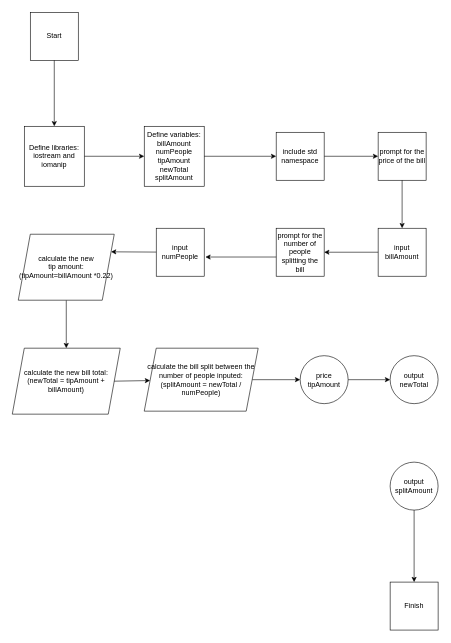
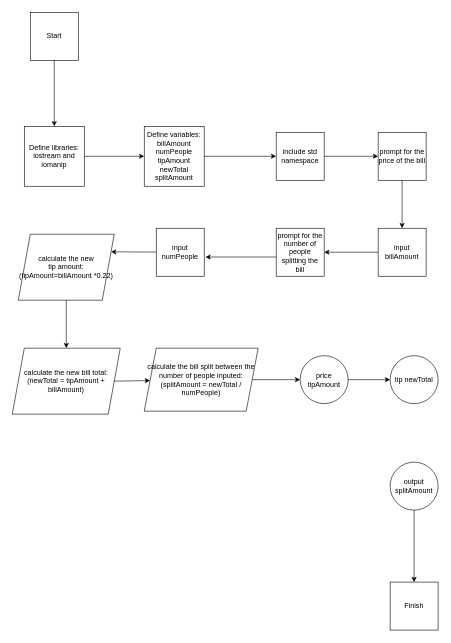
(414, 380) -> (414, 380)
